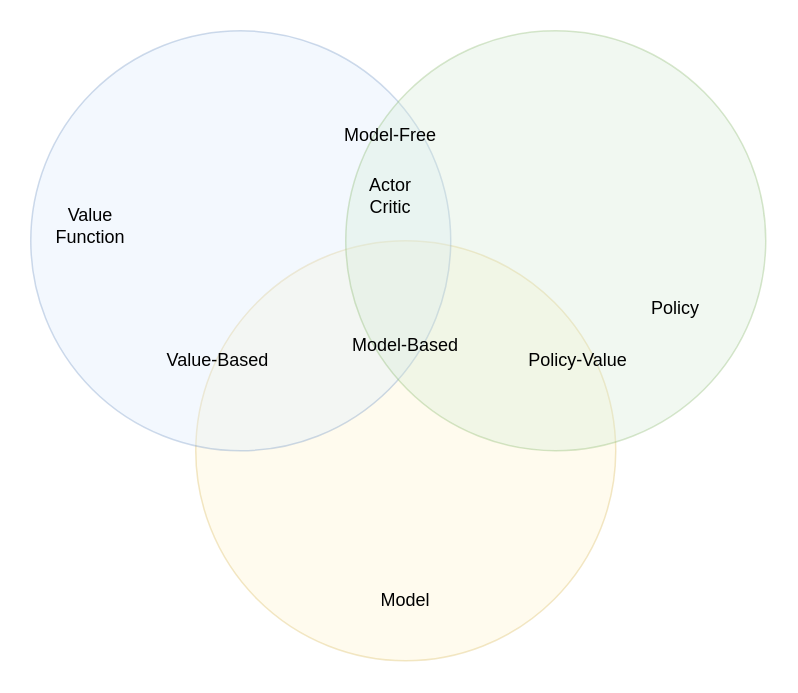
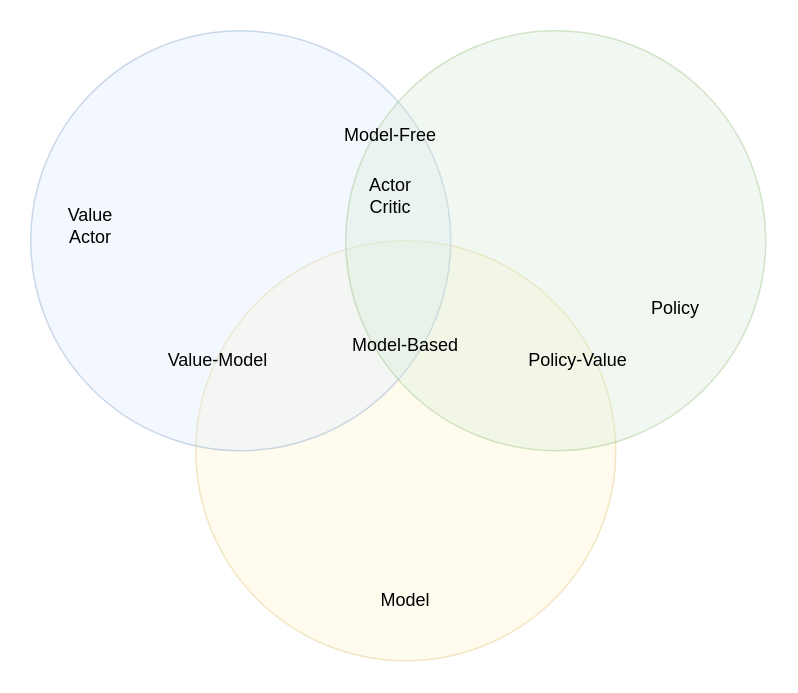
(91, 226) -> (91, 226)
(218, 361) -> (218, 361)
